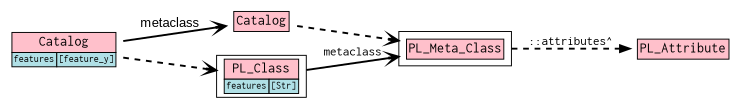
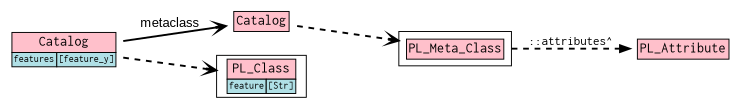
(348, 64) -> none
(247, 86) -> (247, 86)
